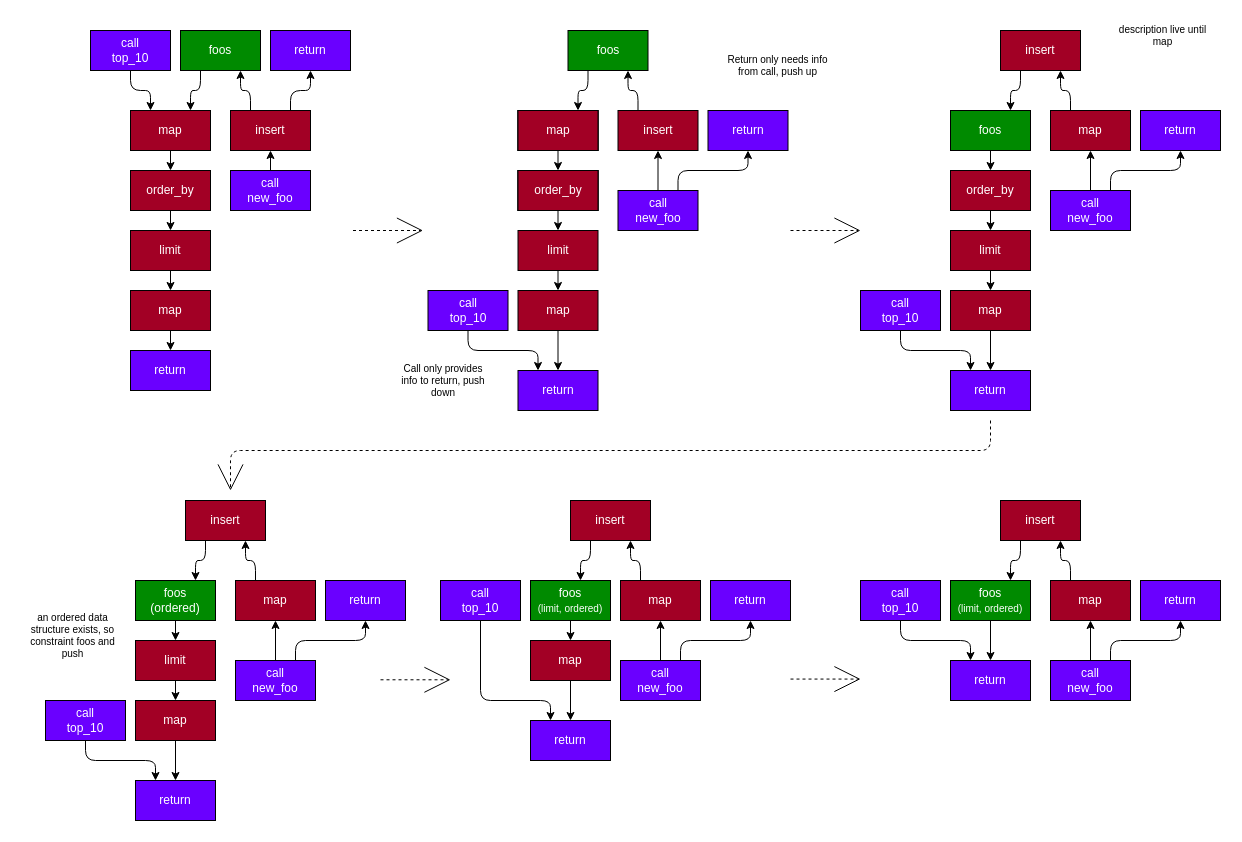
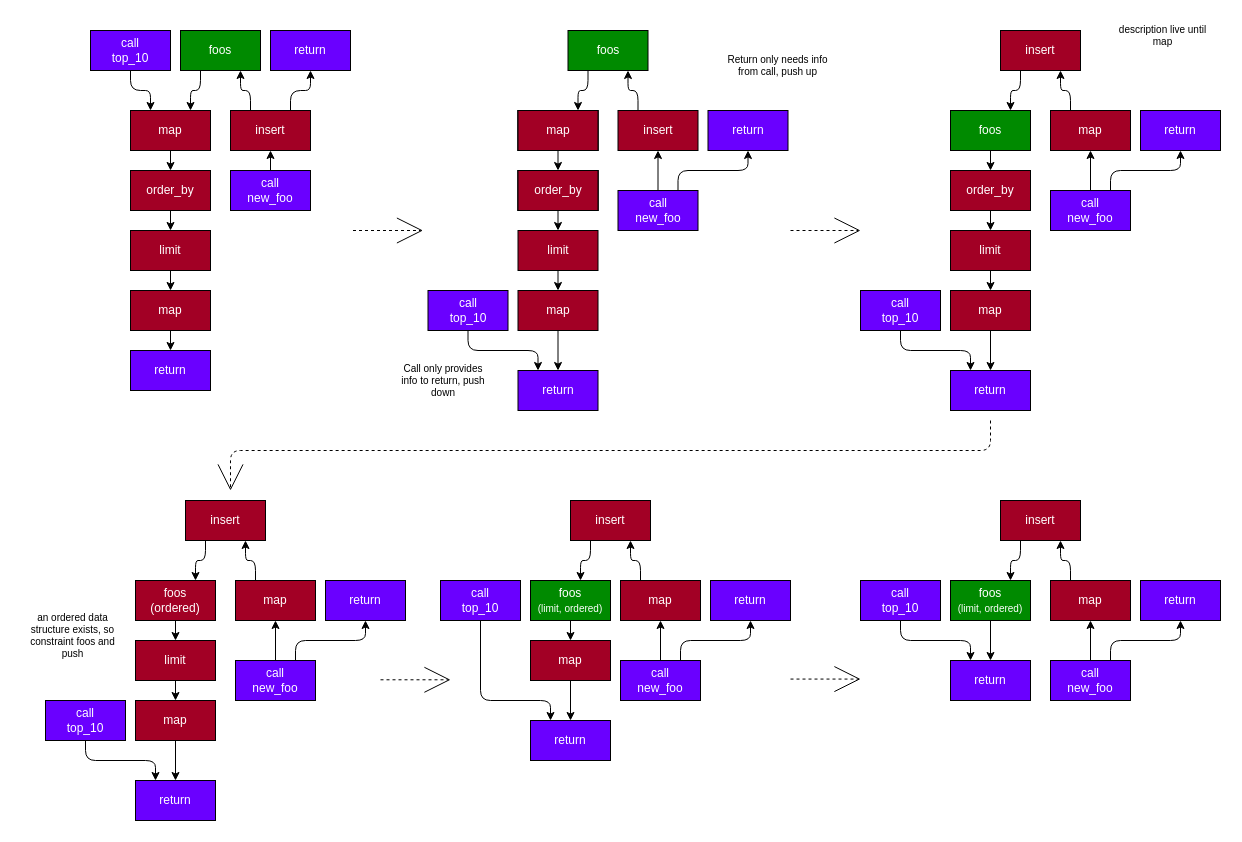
(176, 601) -> (176, 601)
